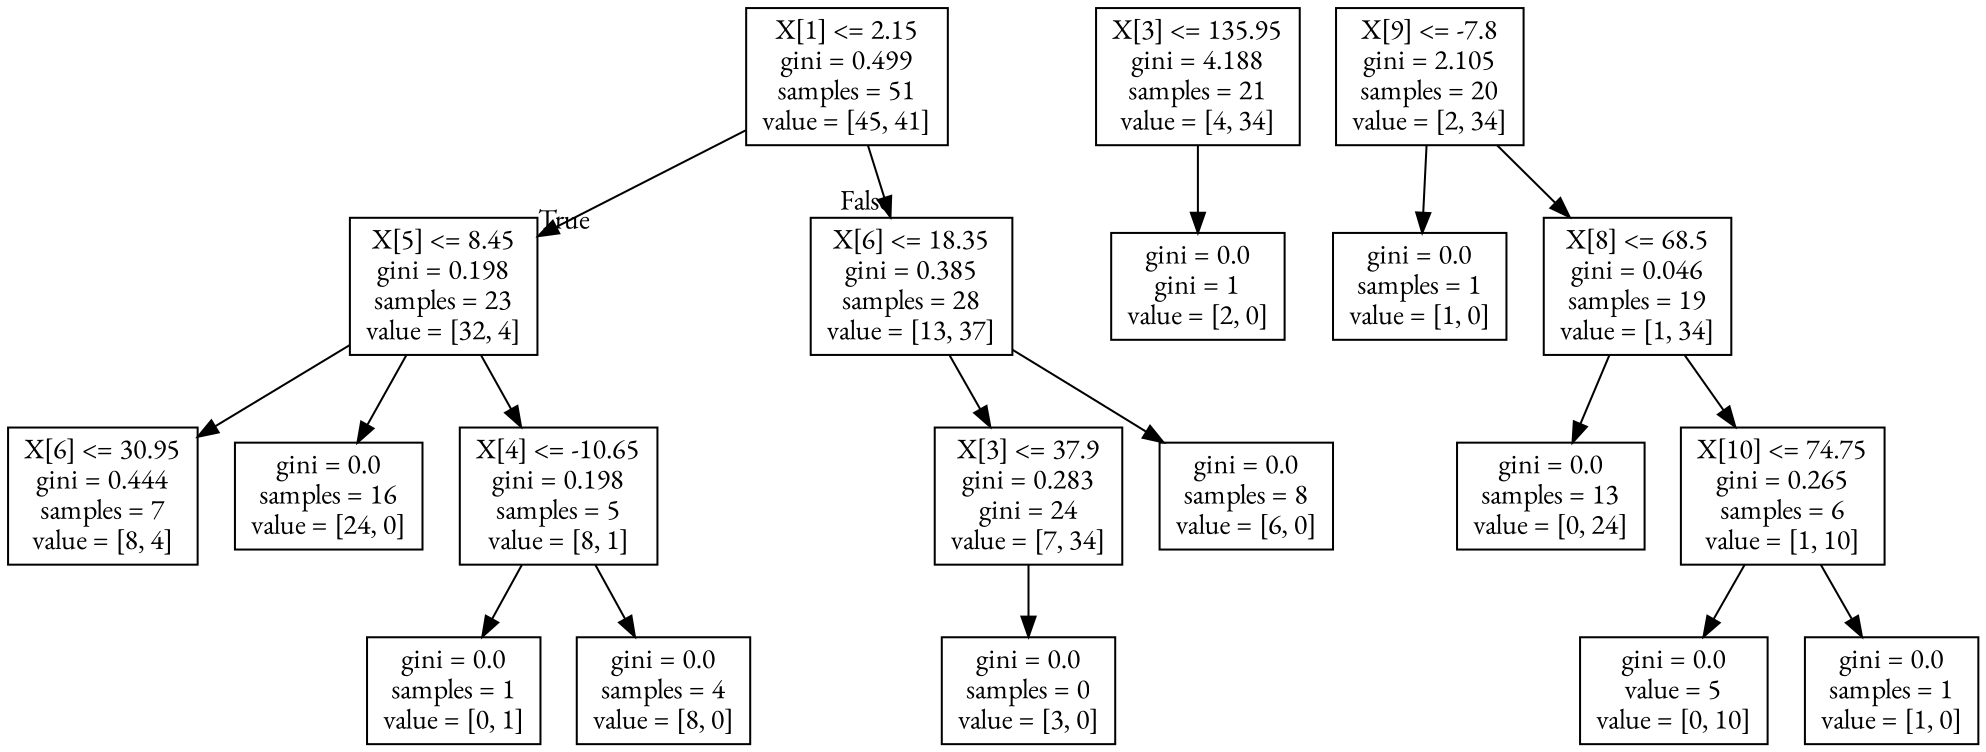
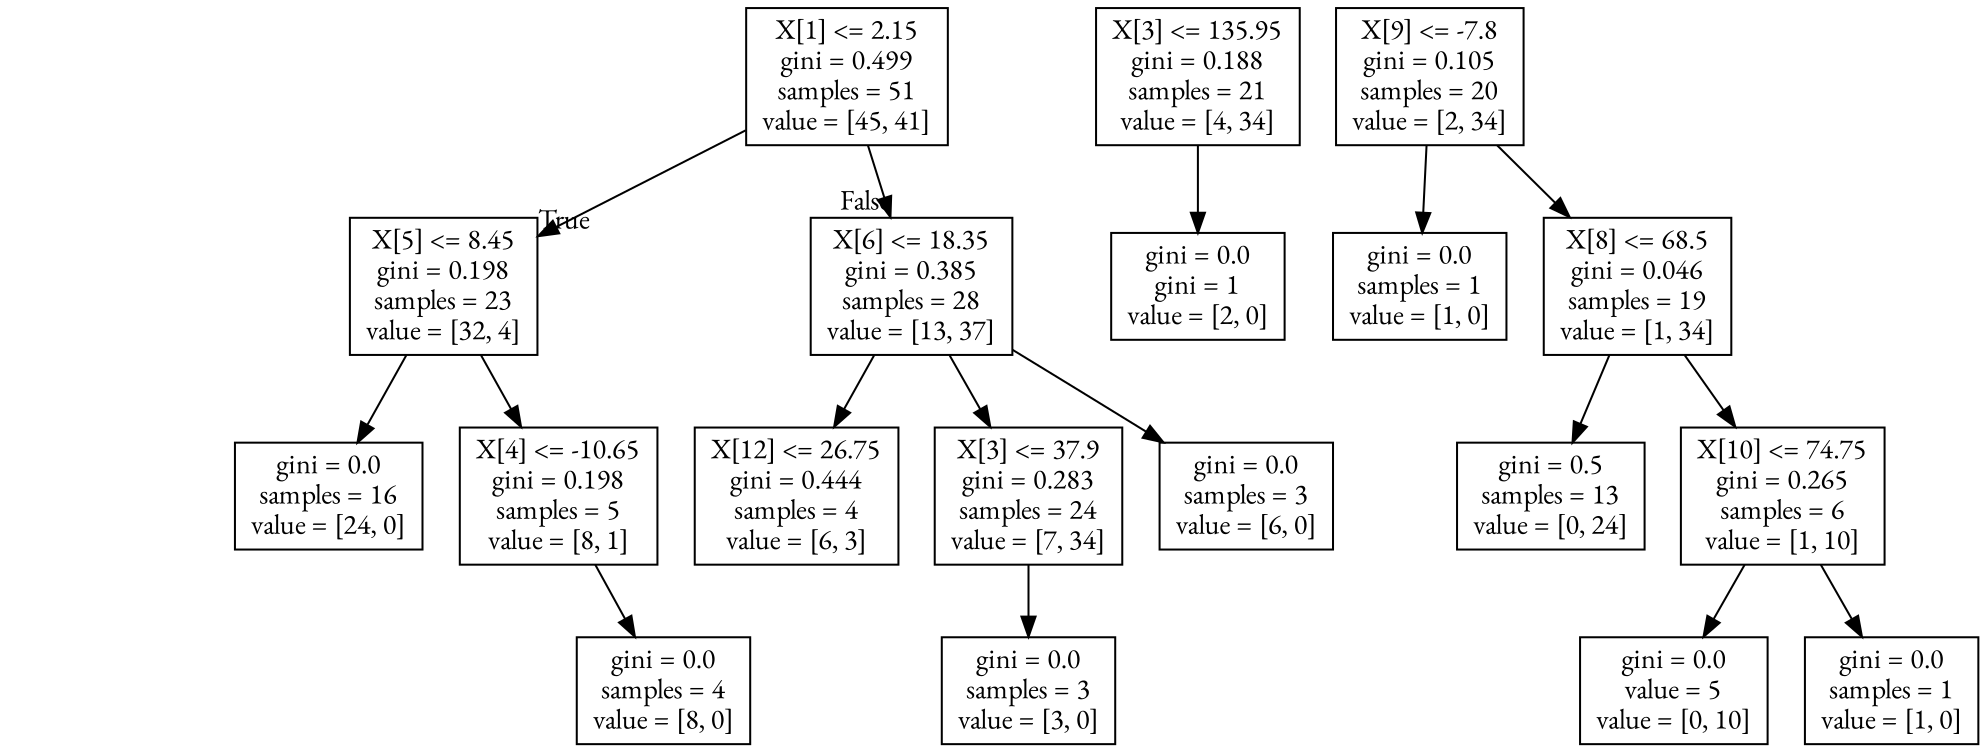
(1198, 77) -> (1198, 77)
(1430, 77) -> (1430, 77)
(103, 496) -> none
none -> (797, 496)
(1028, 496) -> (1028, 496)
(1246, 496) -> (1246, 496)
(1551, 496) -> (1551, 496)
(454, 691) -> none
(1028, 691) -> (1028, 691)
